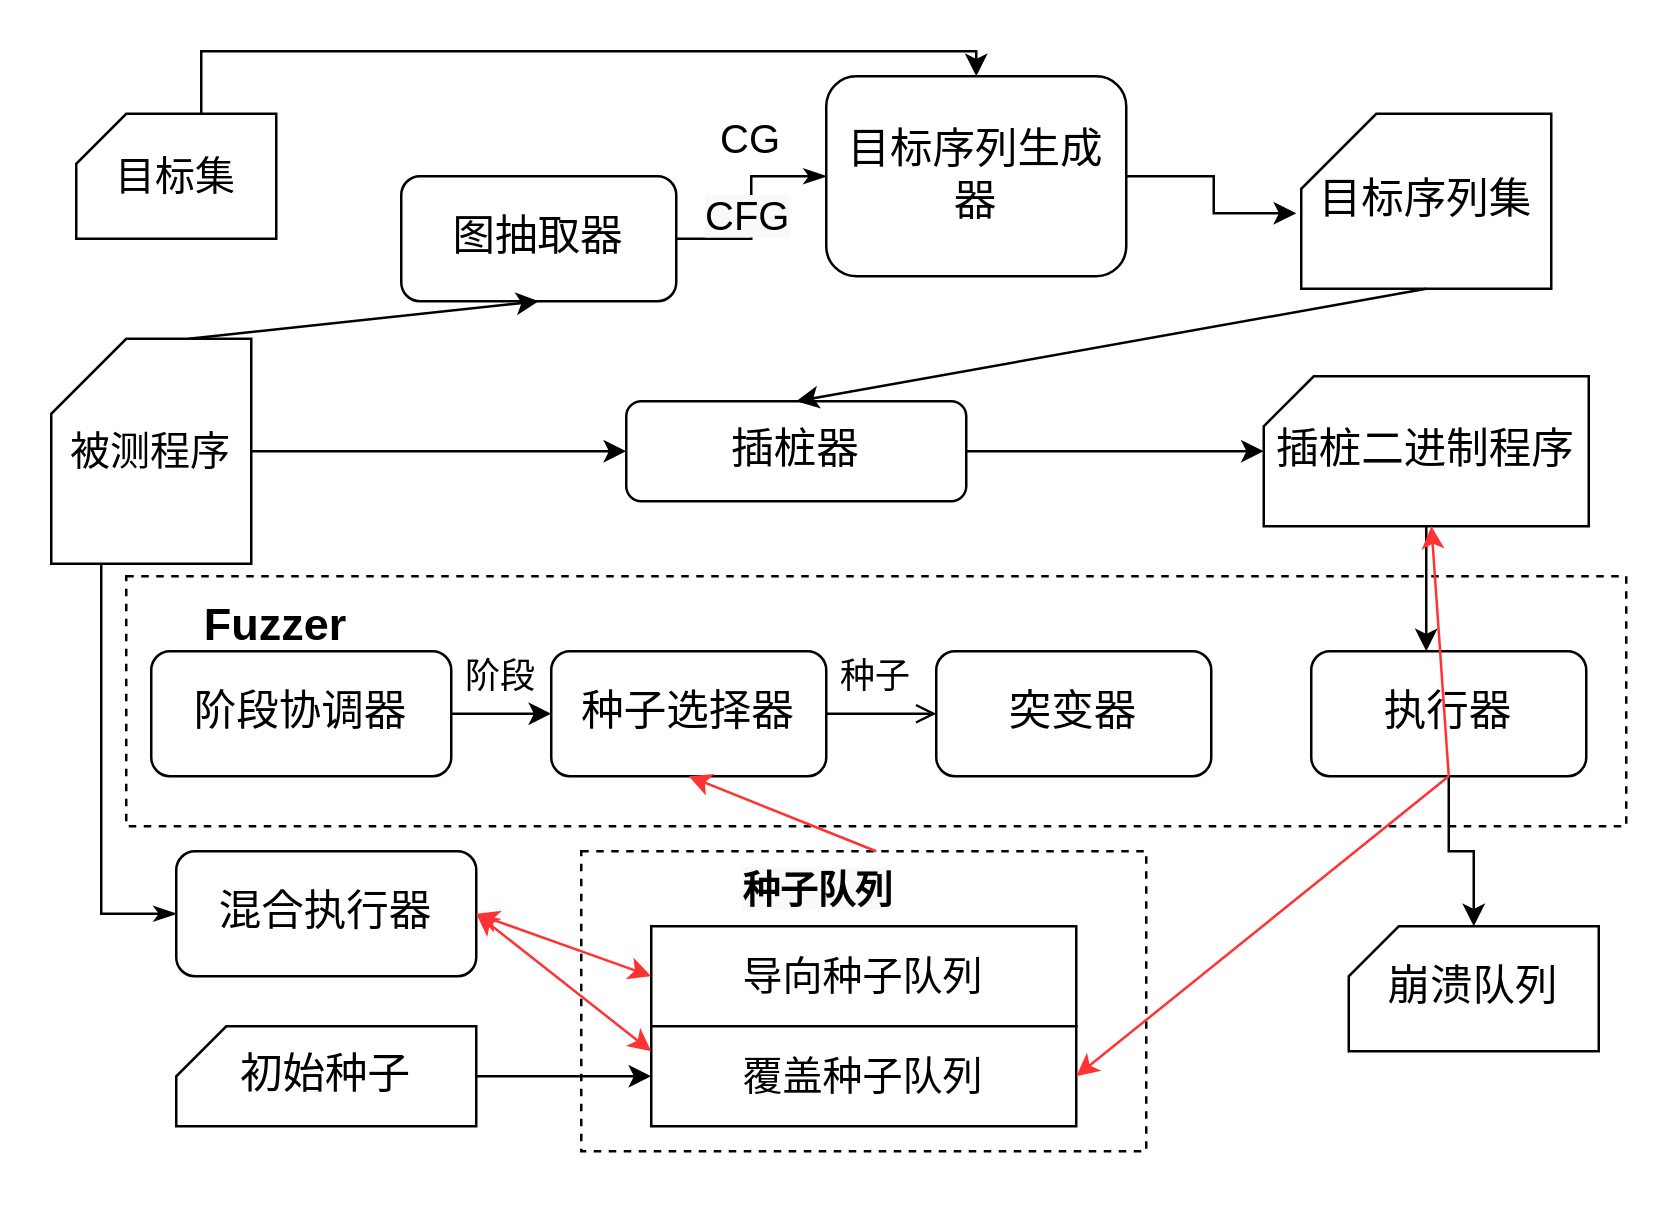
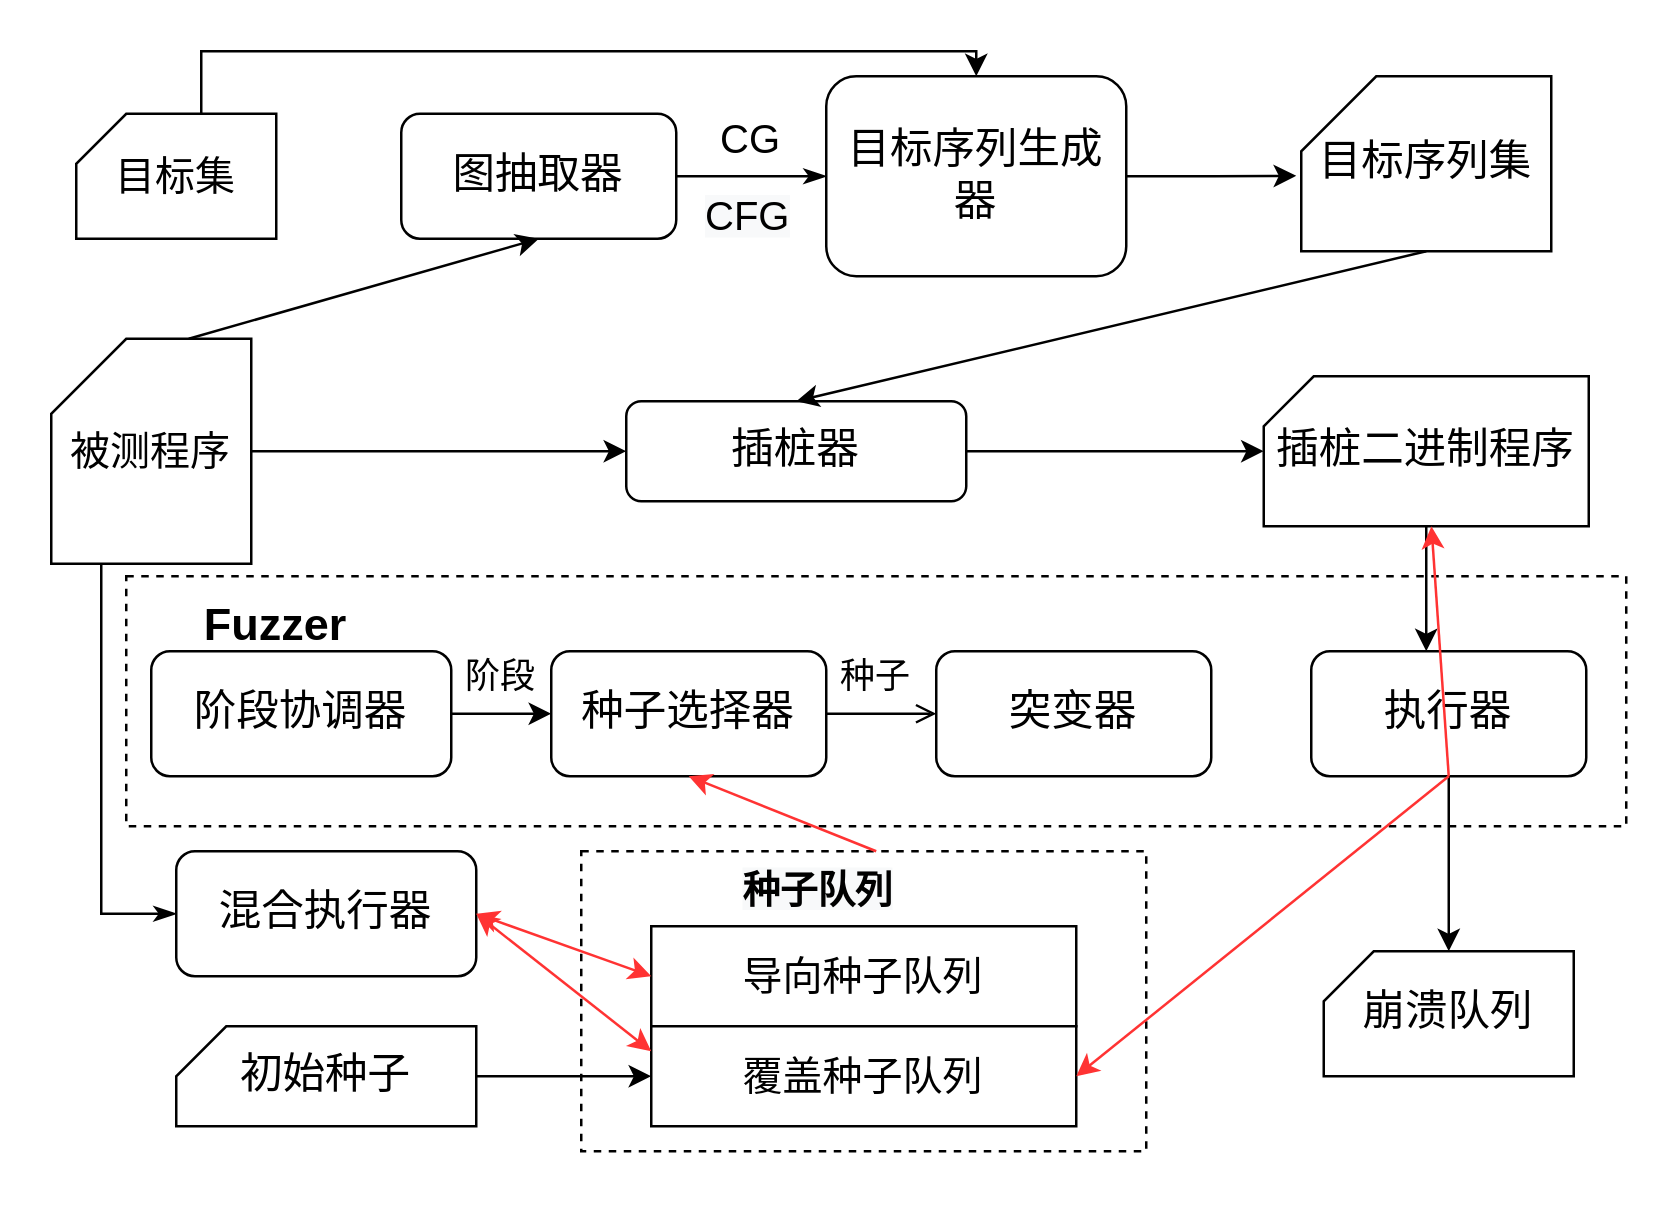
(1426, 201) -> (1426, 164)
(539, 239) -> (539, 176)
(1474, 989) -> (1449, 1014)
